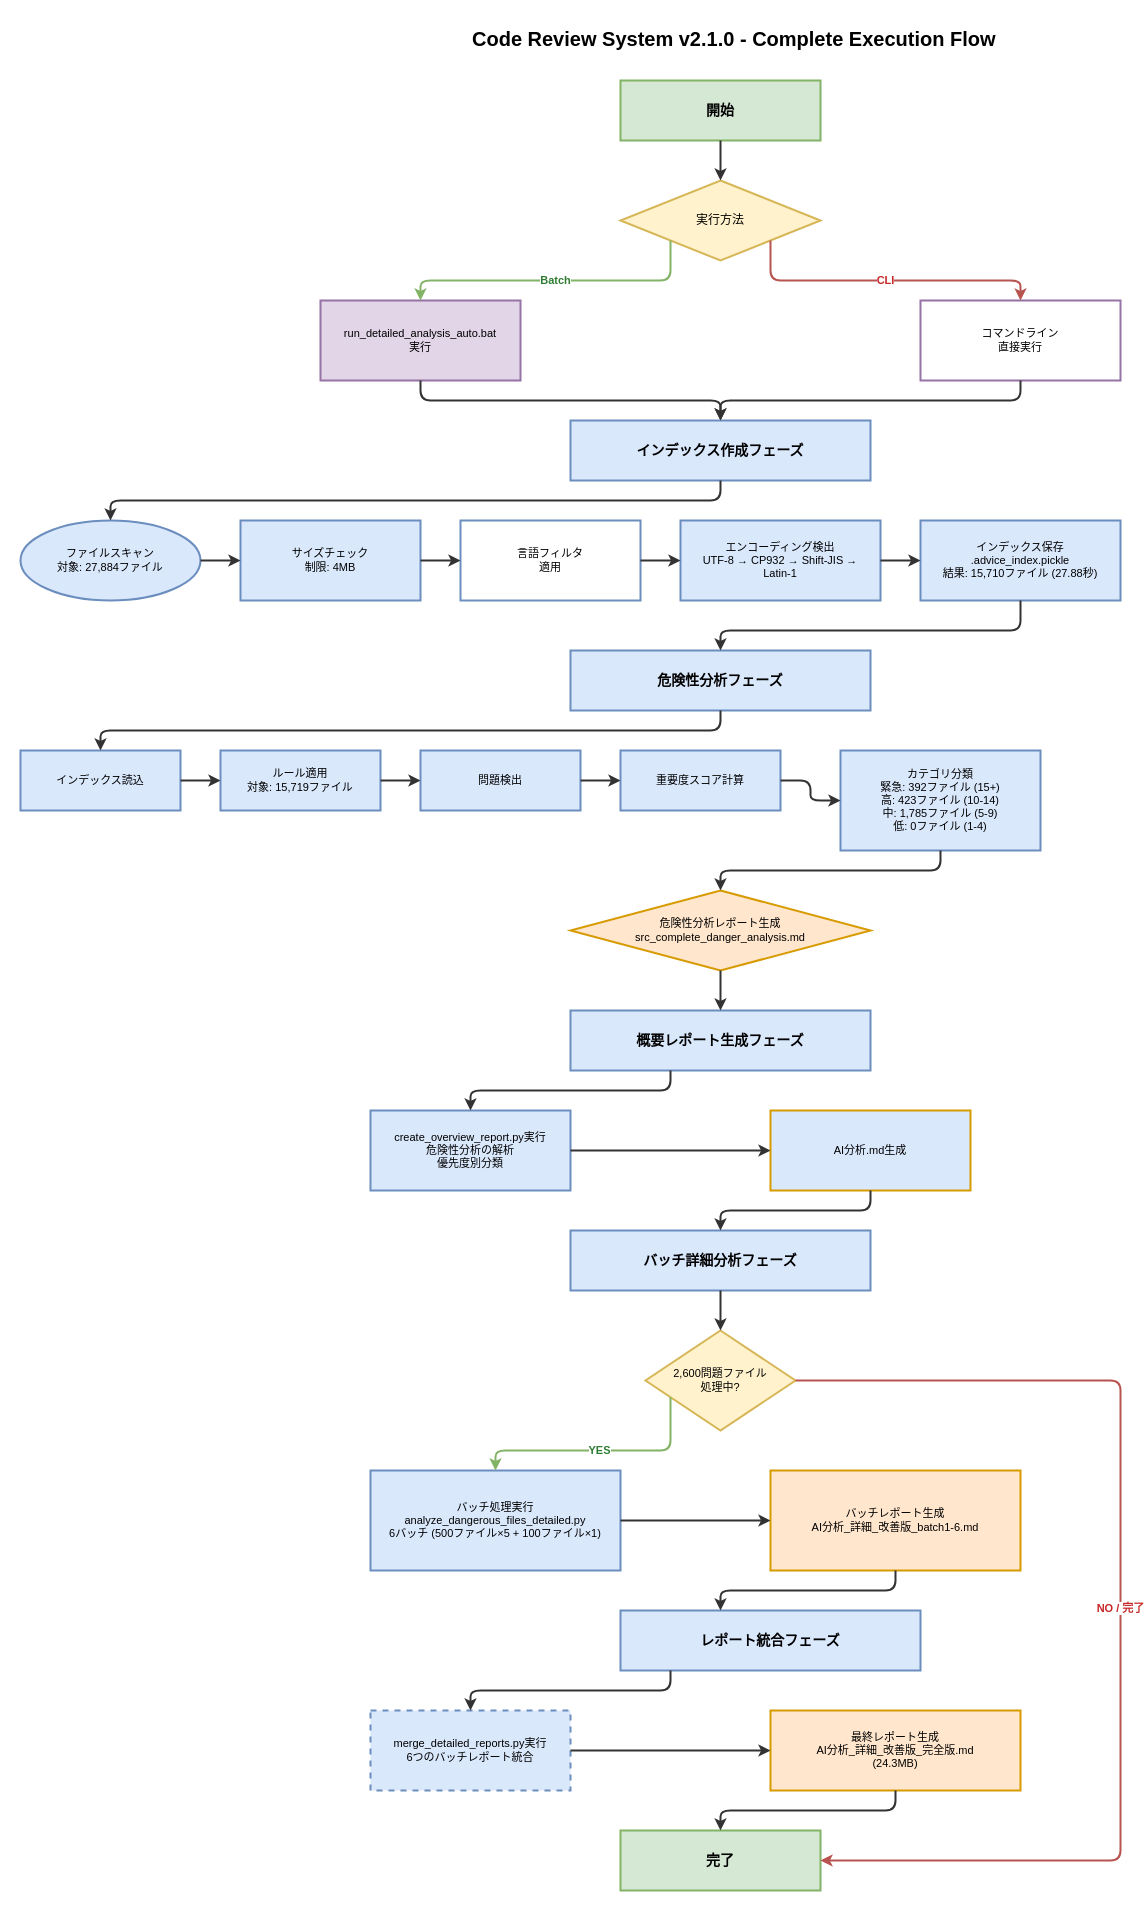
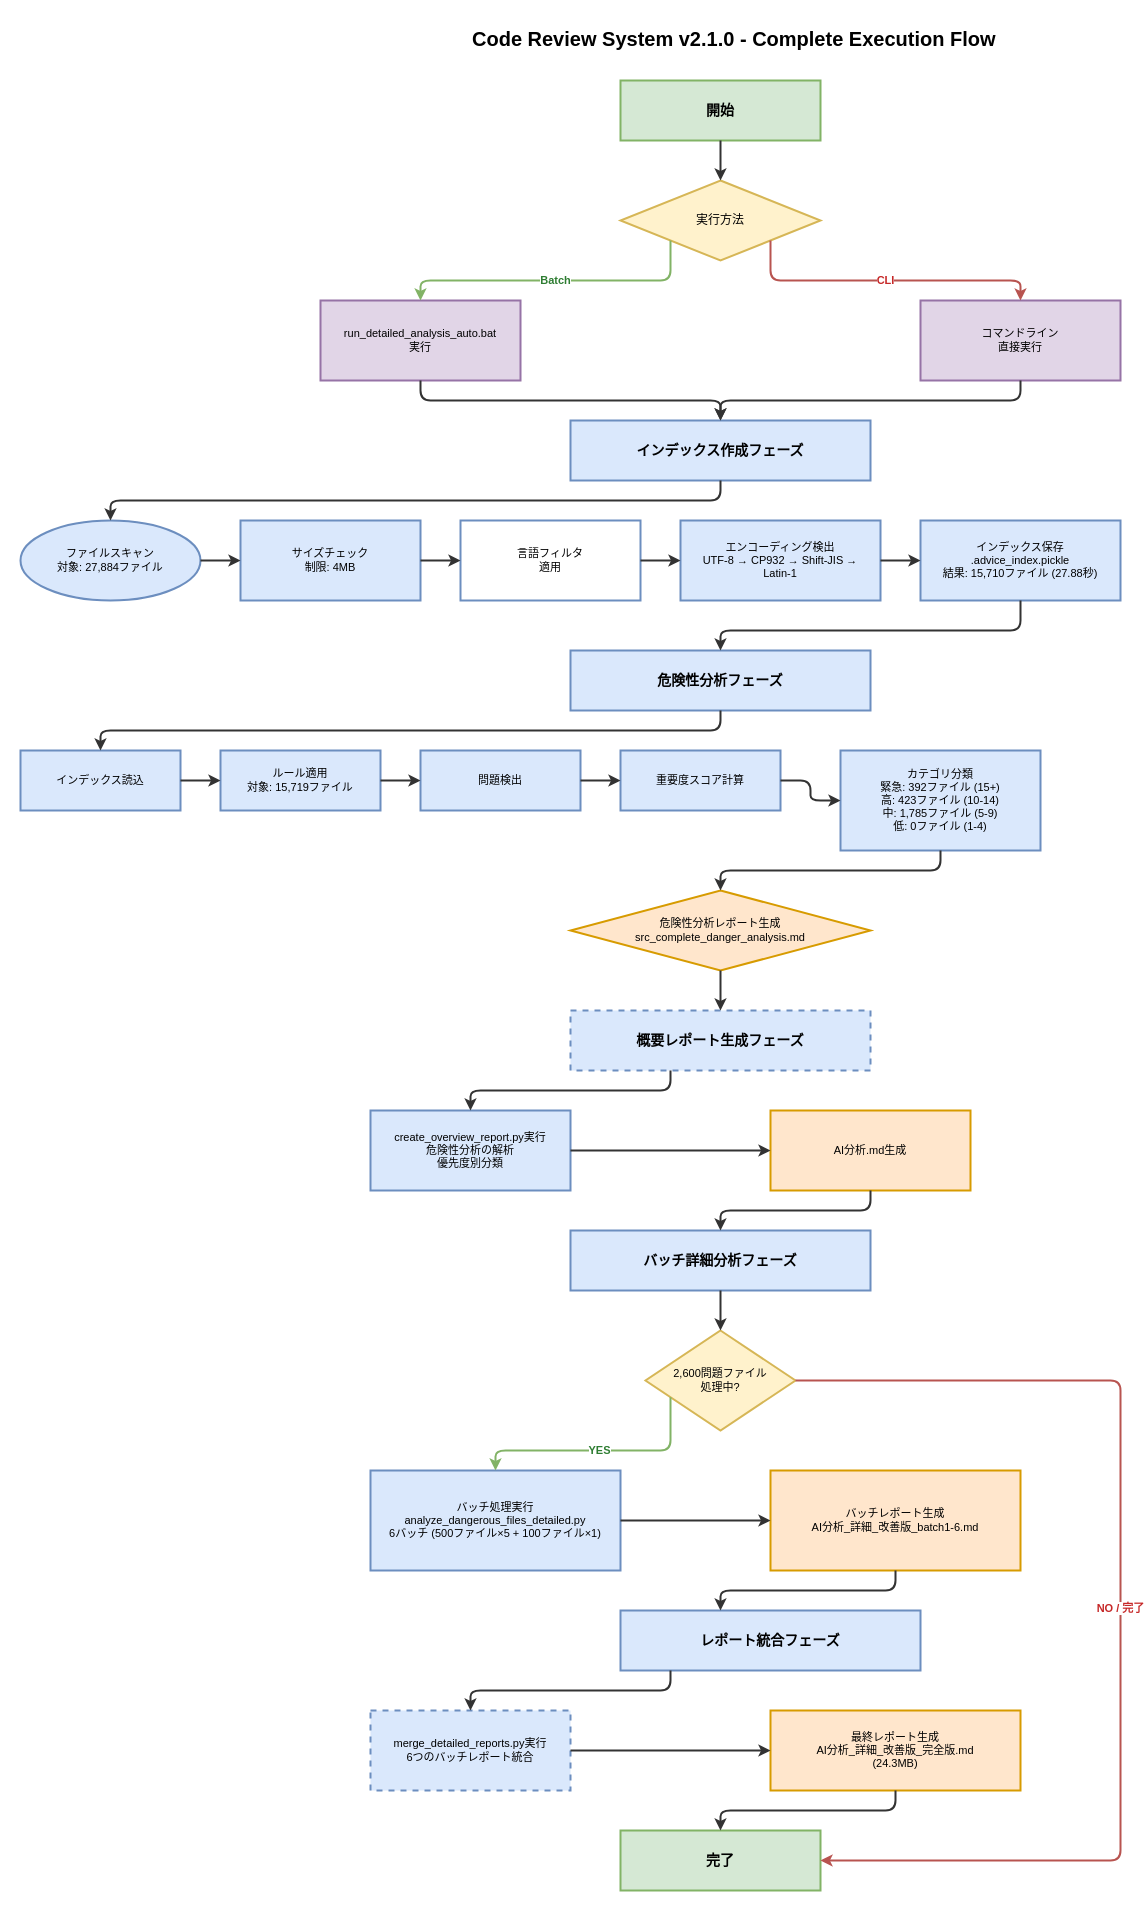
(1021, 341) -> (1021, 341)
(721, 1041) -> (721, 1041)
(871, 1151) -> (871, 1151)
